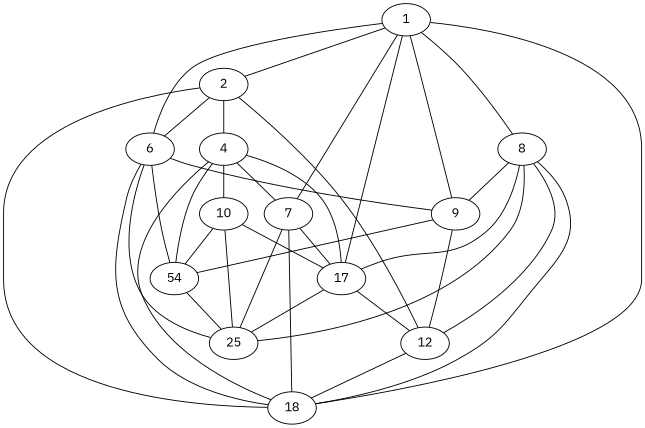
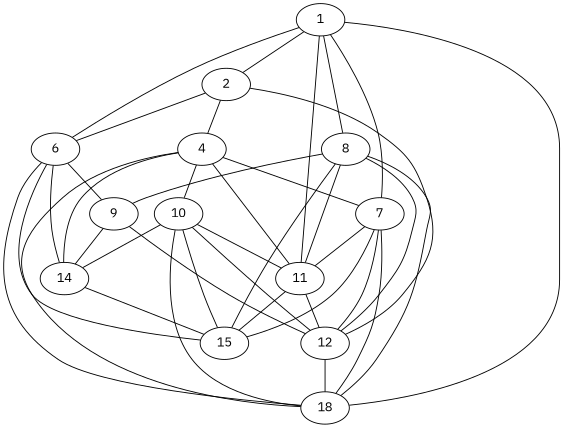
(431, 117) -> none
(174, 279) -> (64, 279)
(341, 279) -> (300, 279)
none -> (250, 280)
(4, 281) -> (189, 354)
none -> (367, 283)
(234, 343) -> (224, 343)
